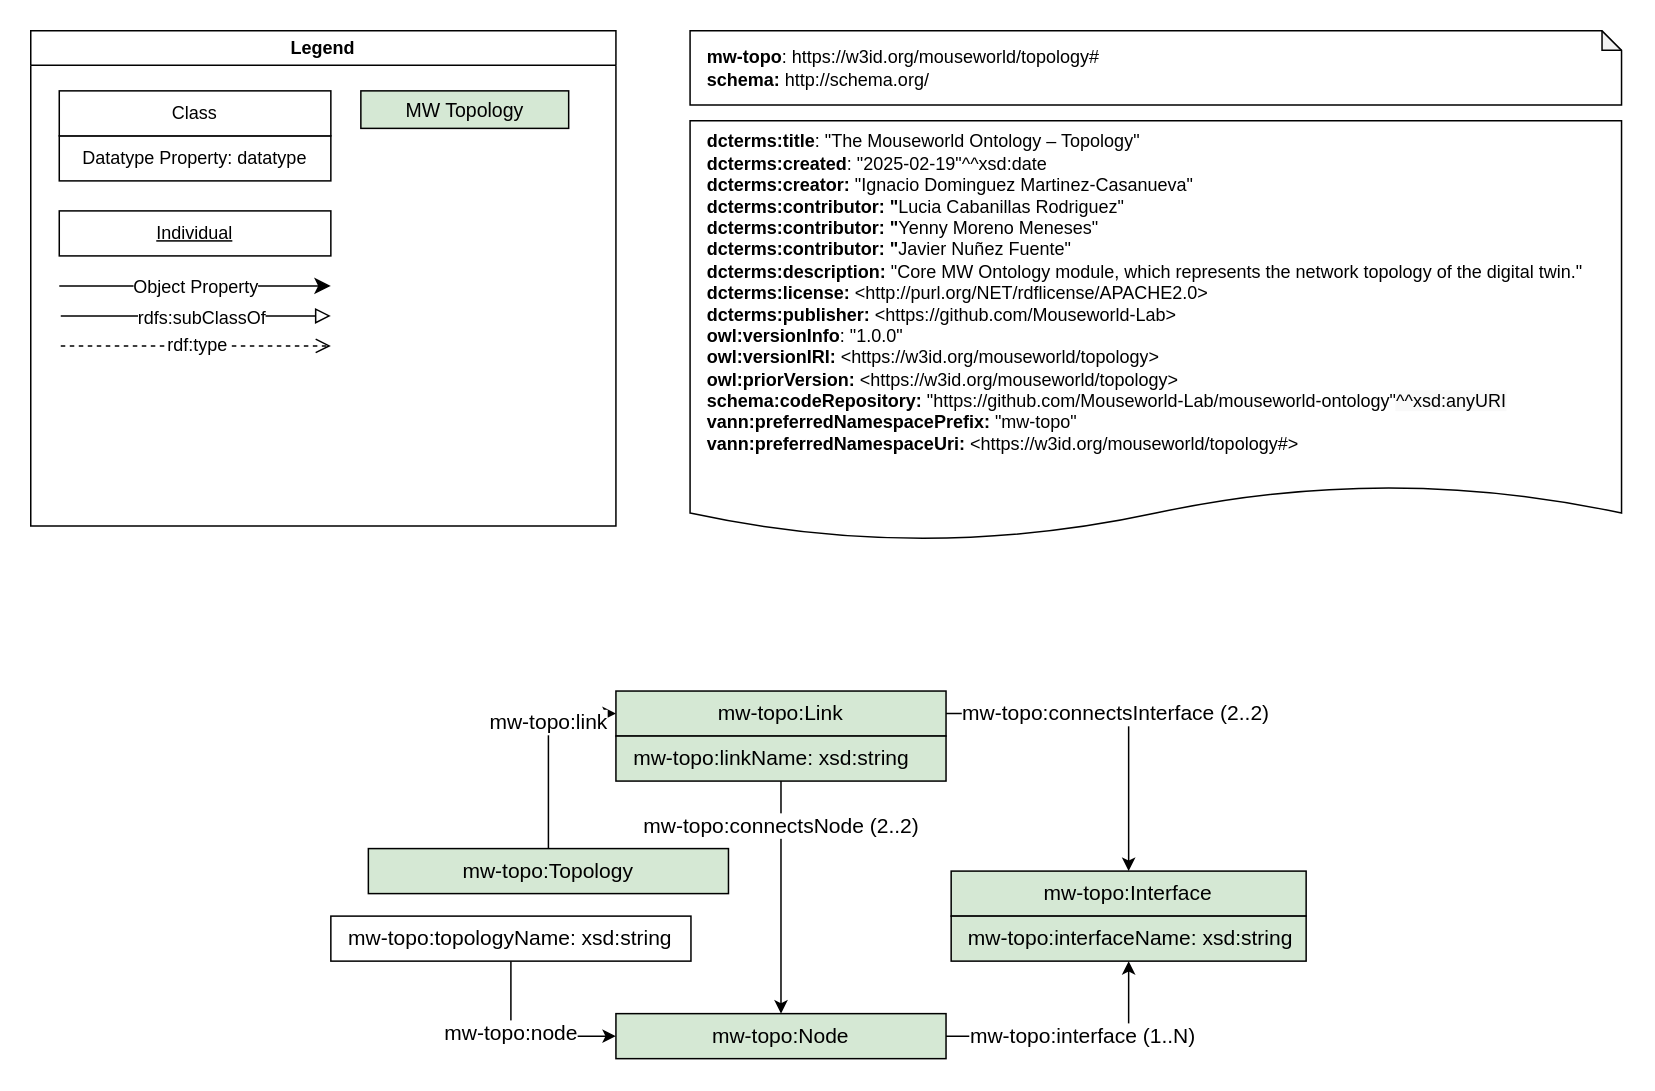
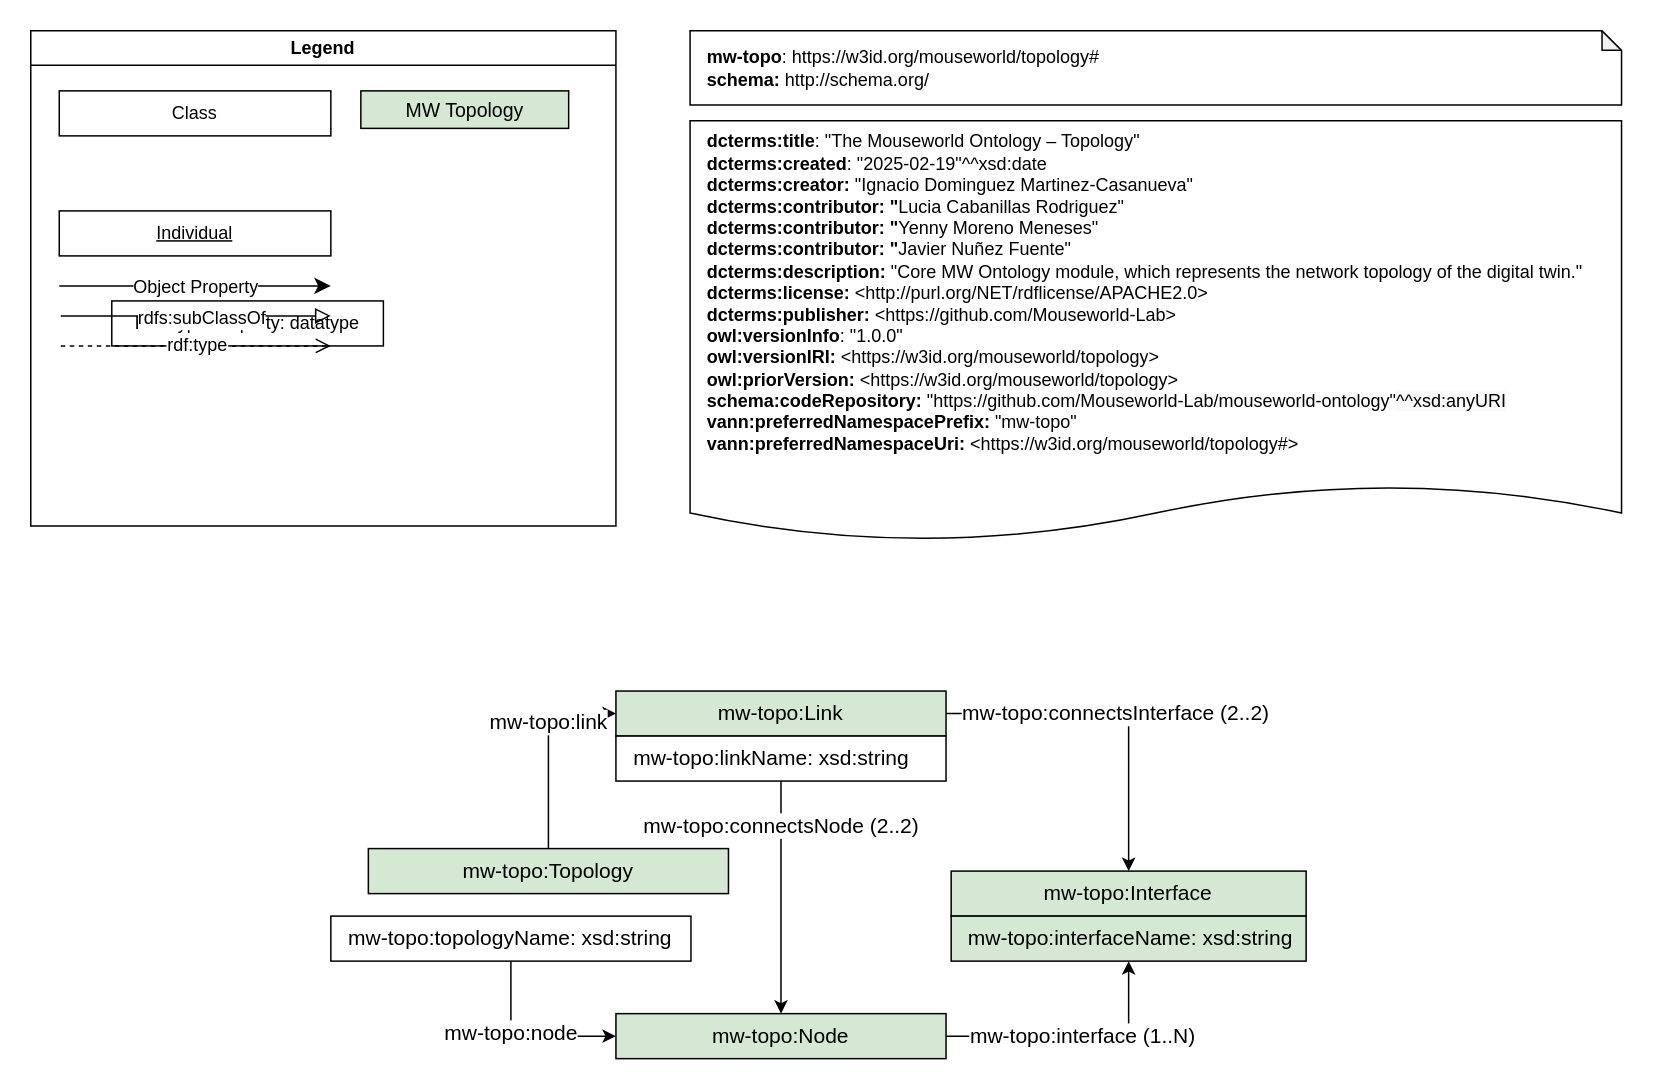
(195, 158) -> (248, 323)
(781, 758) -> (781, 758)
